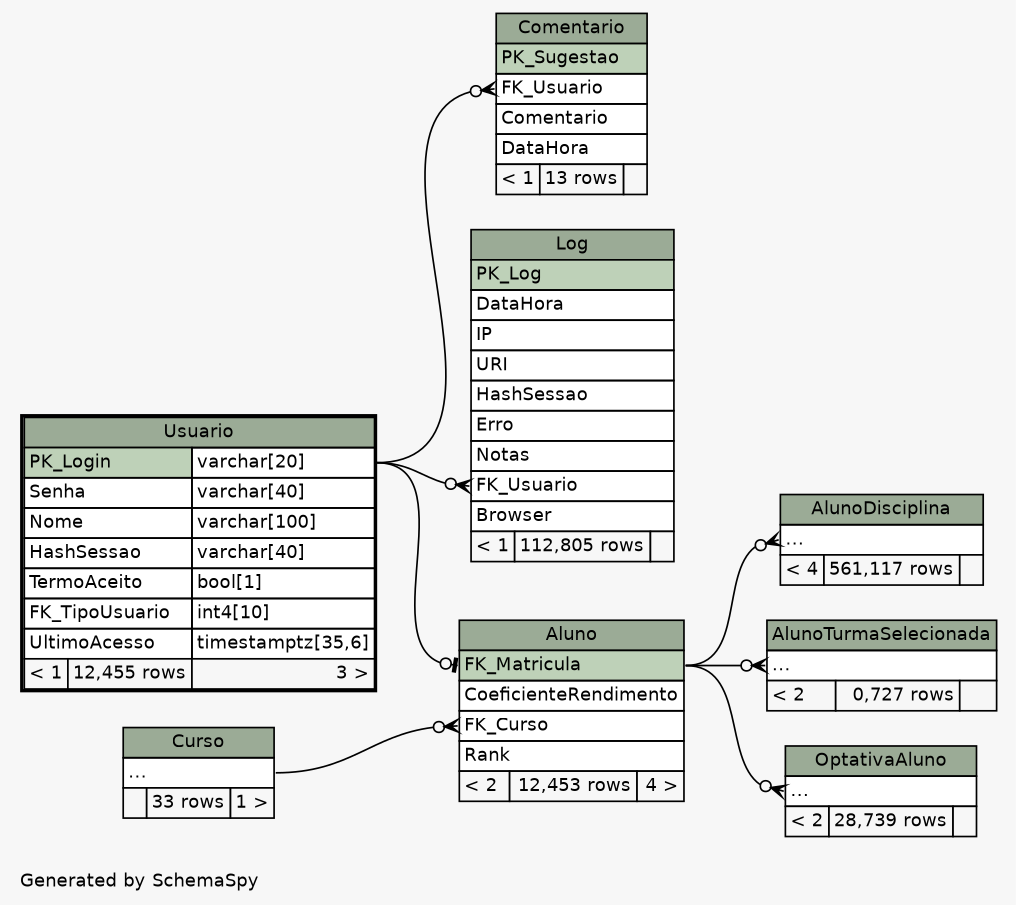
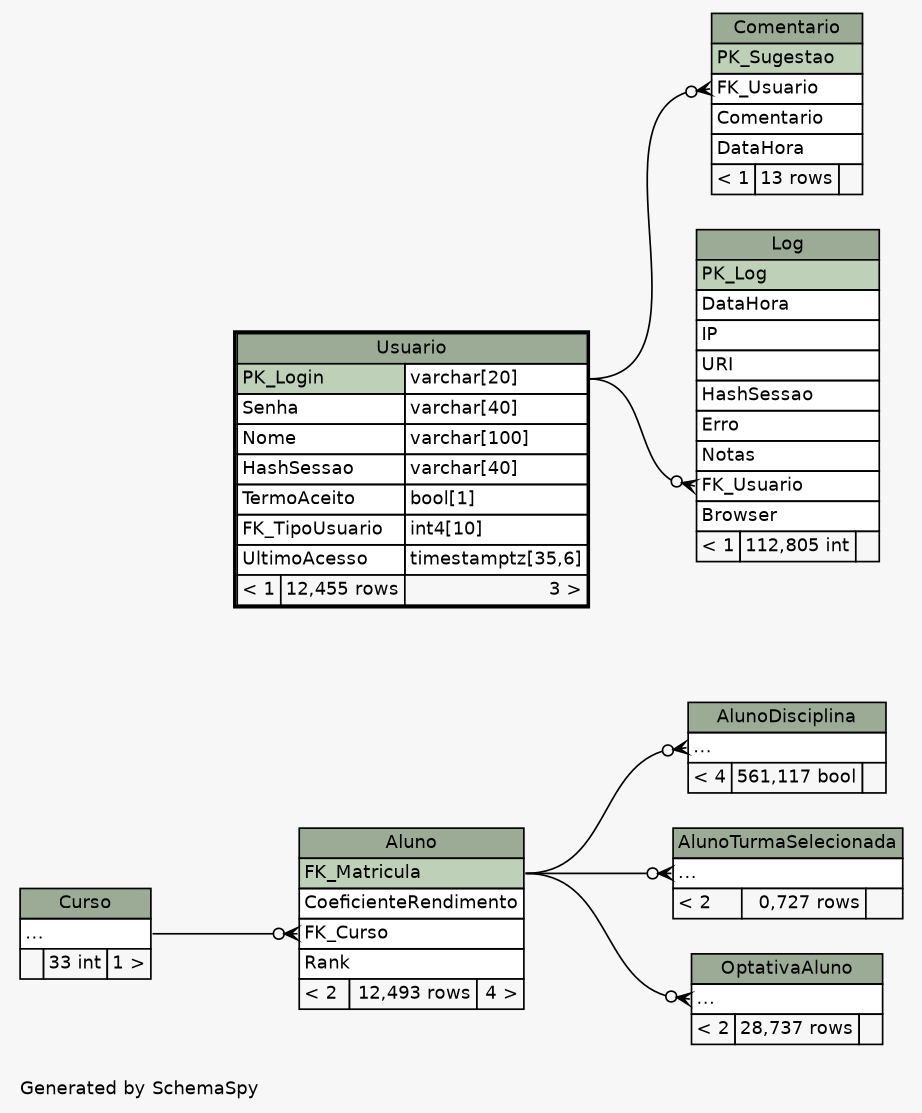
(583, 546) -> (798, 546)
(418, 555) -> none
(892, 569) -> (797, 777)
(575, 785) -> (415, 993)
(189, 802) -> (75, 963)
(891, 821) -> (797, 1028)
